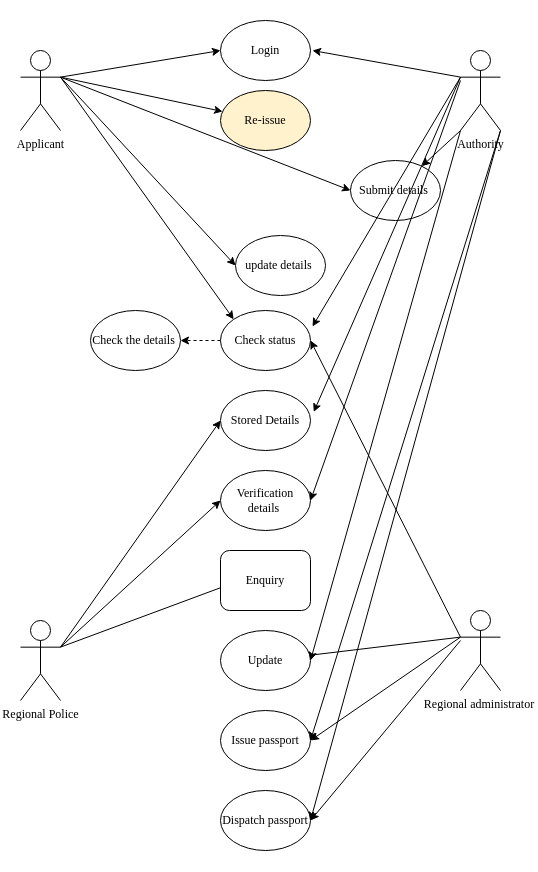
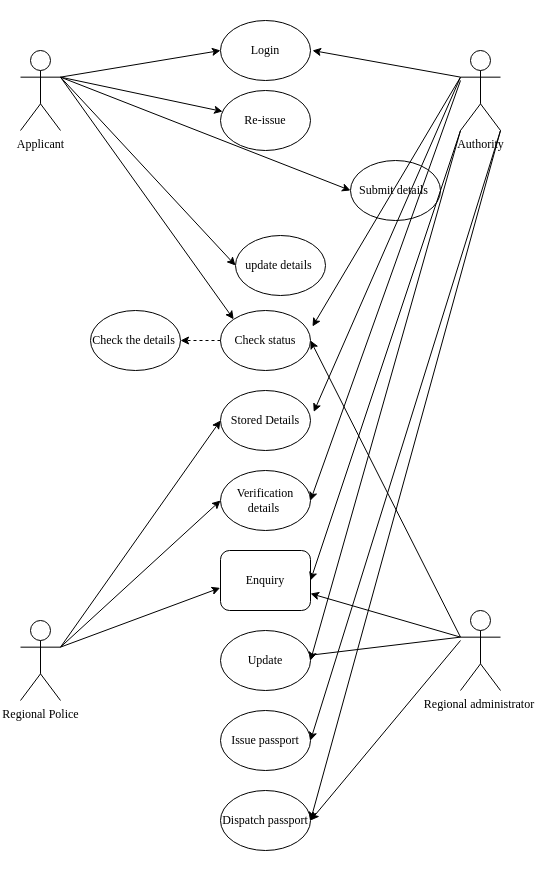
(266, 121) -> (266, 121)
(446, 143) -> (381, 370)
(215, 590) -> (212, 591)
(387, 688) -> (387, 616)
